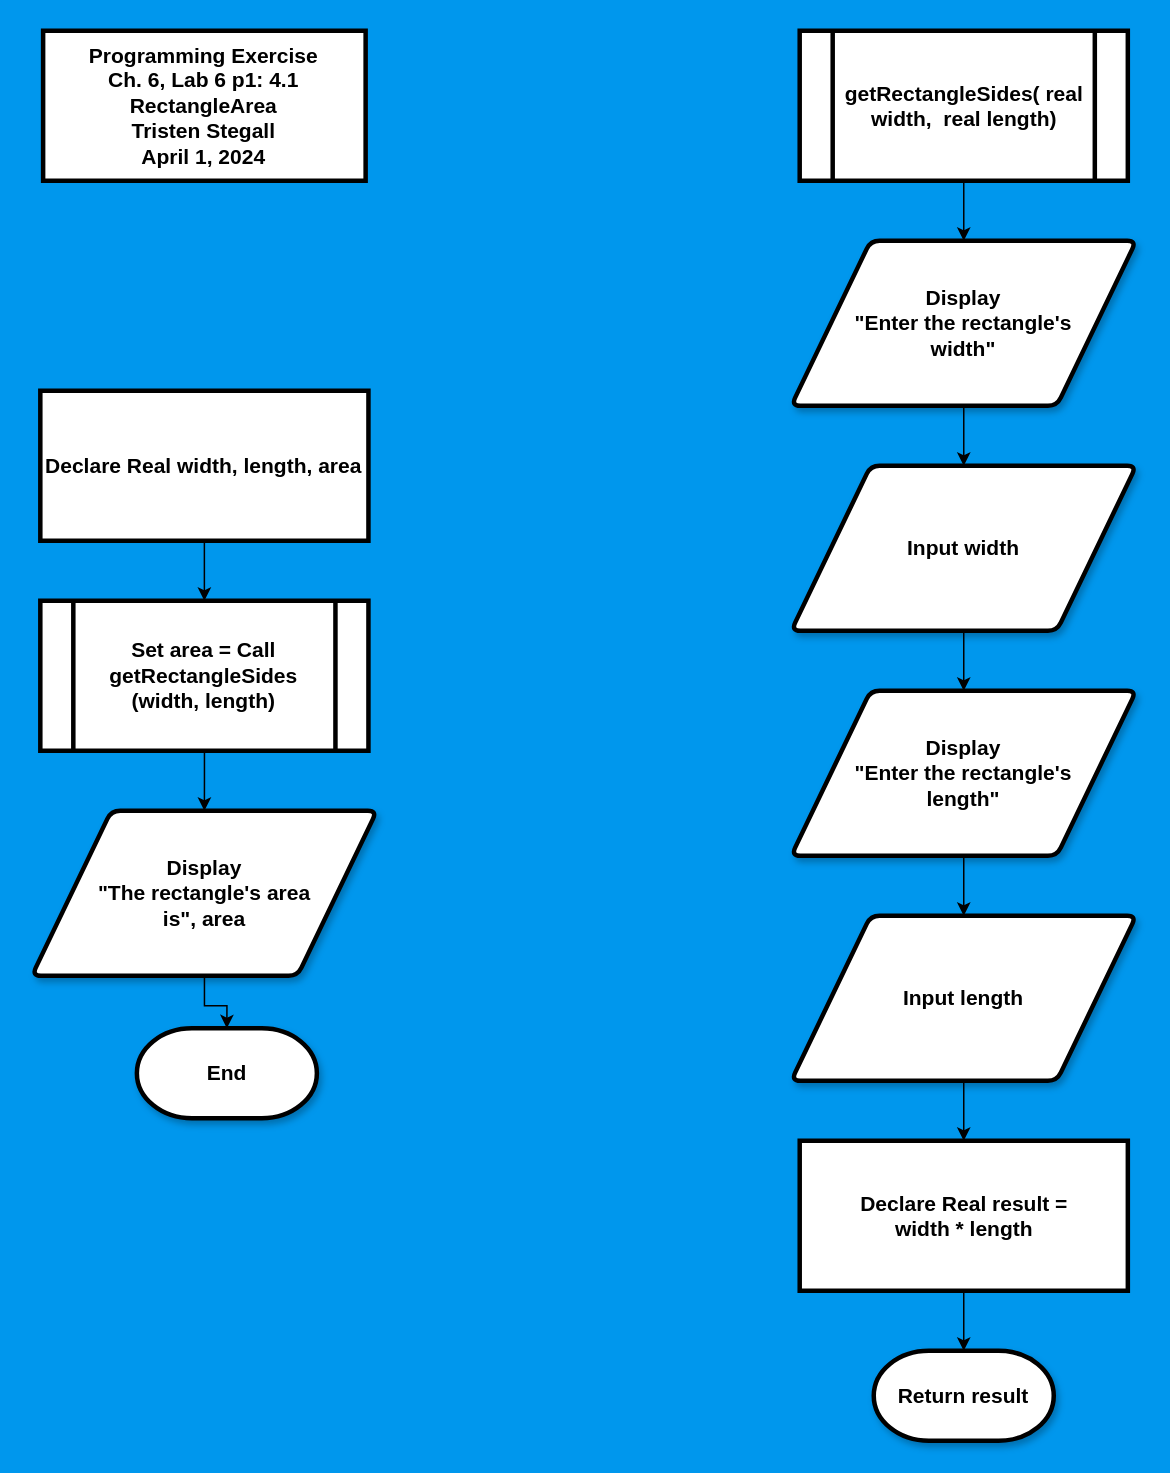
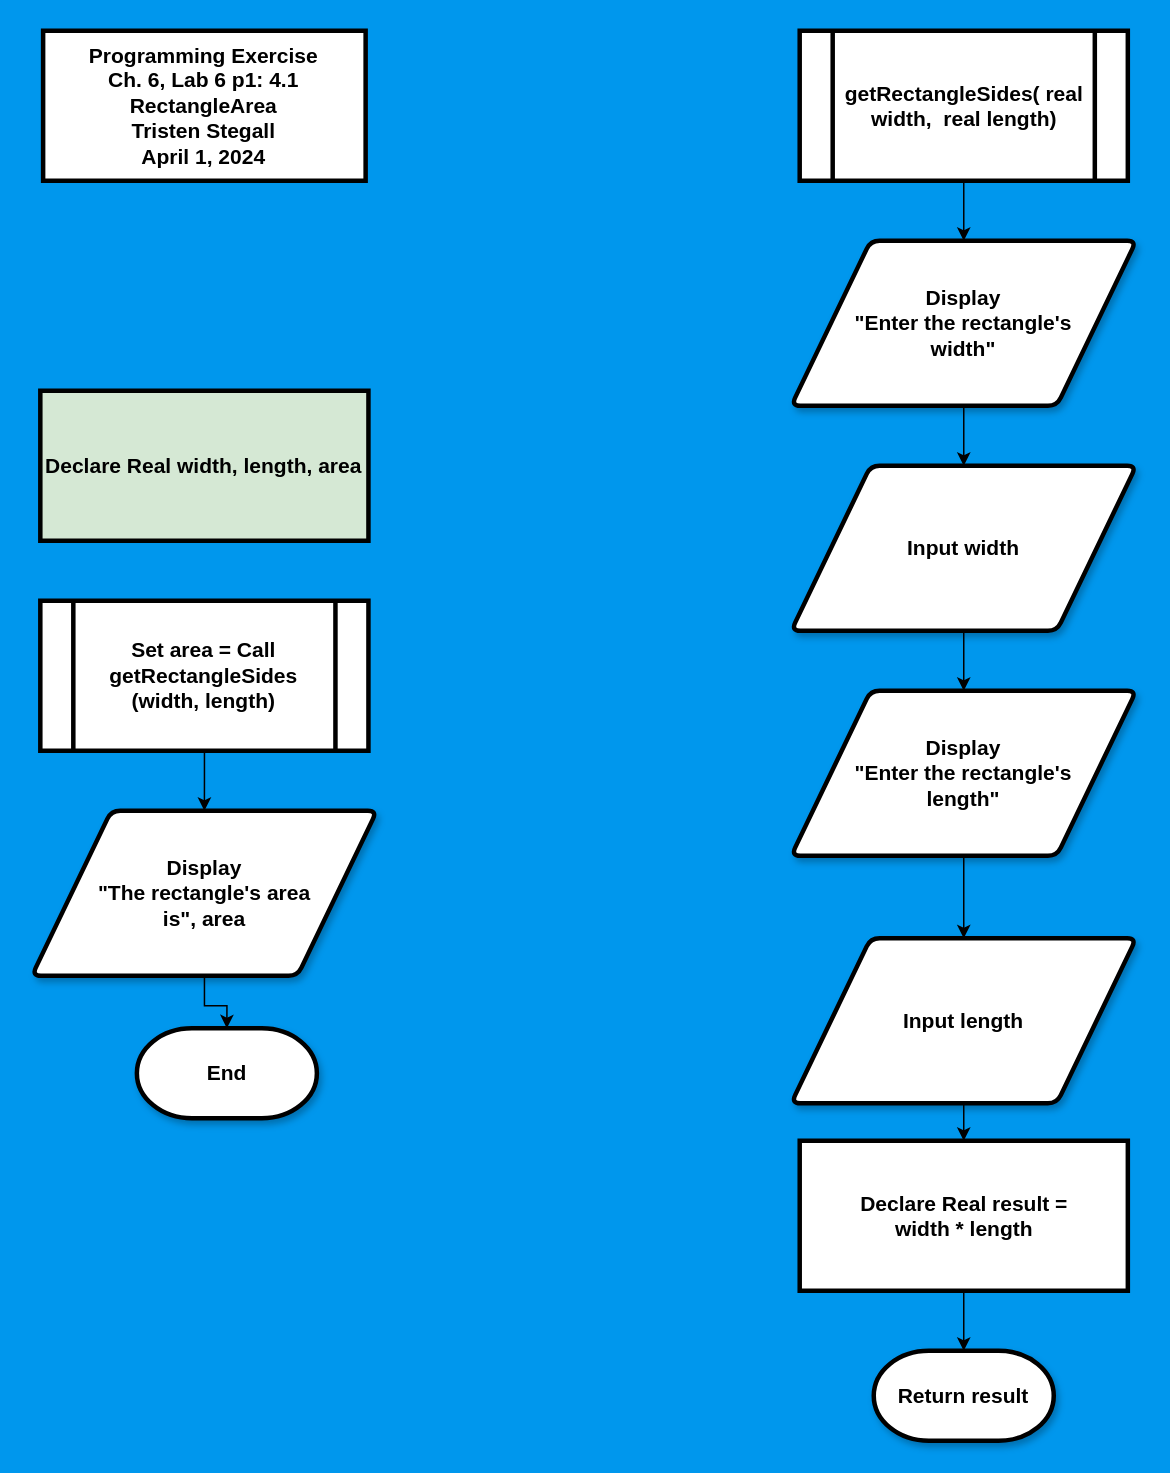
(204, 466) -> (204, 466)
(204, 566) -> none
(964, 998) -> (964, 1021)
